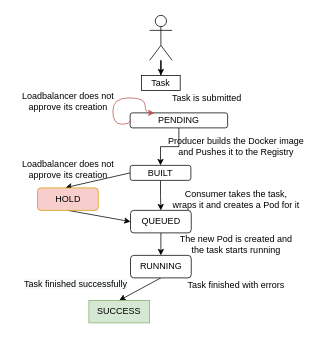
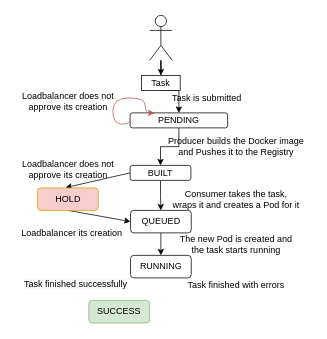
none -> (179, 106)
none -> (72, 233)
(141, 288) -> none
(119, 312) -> (119, 312)
